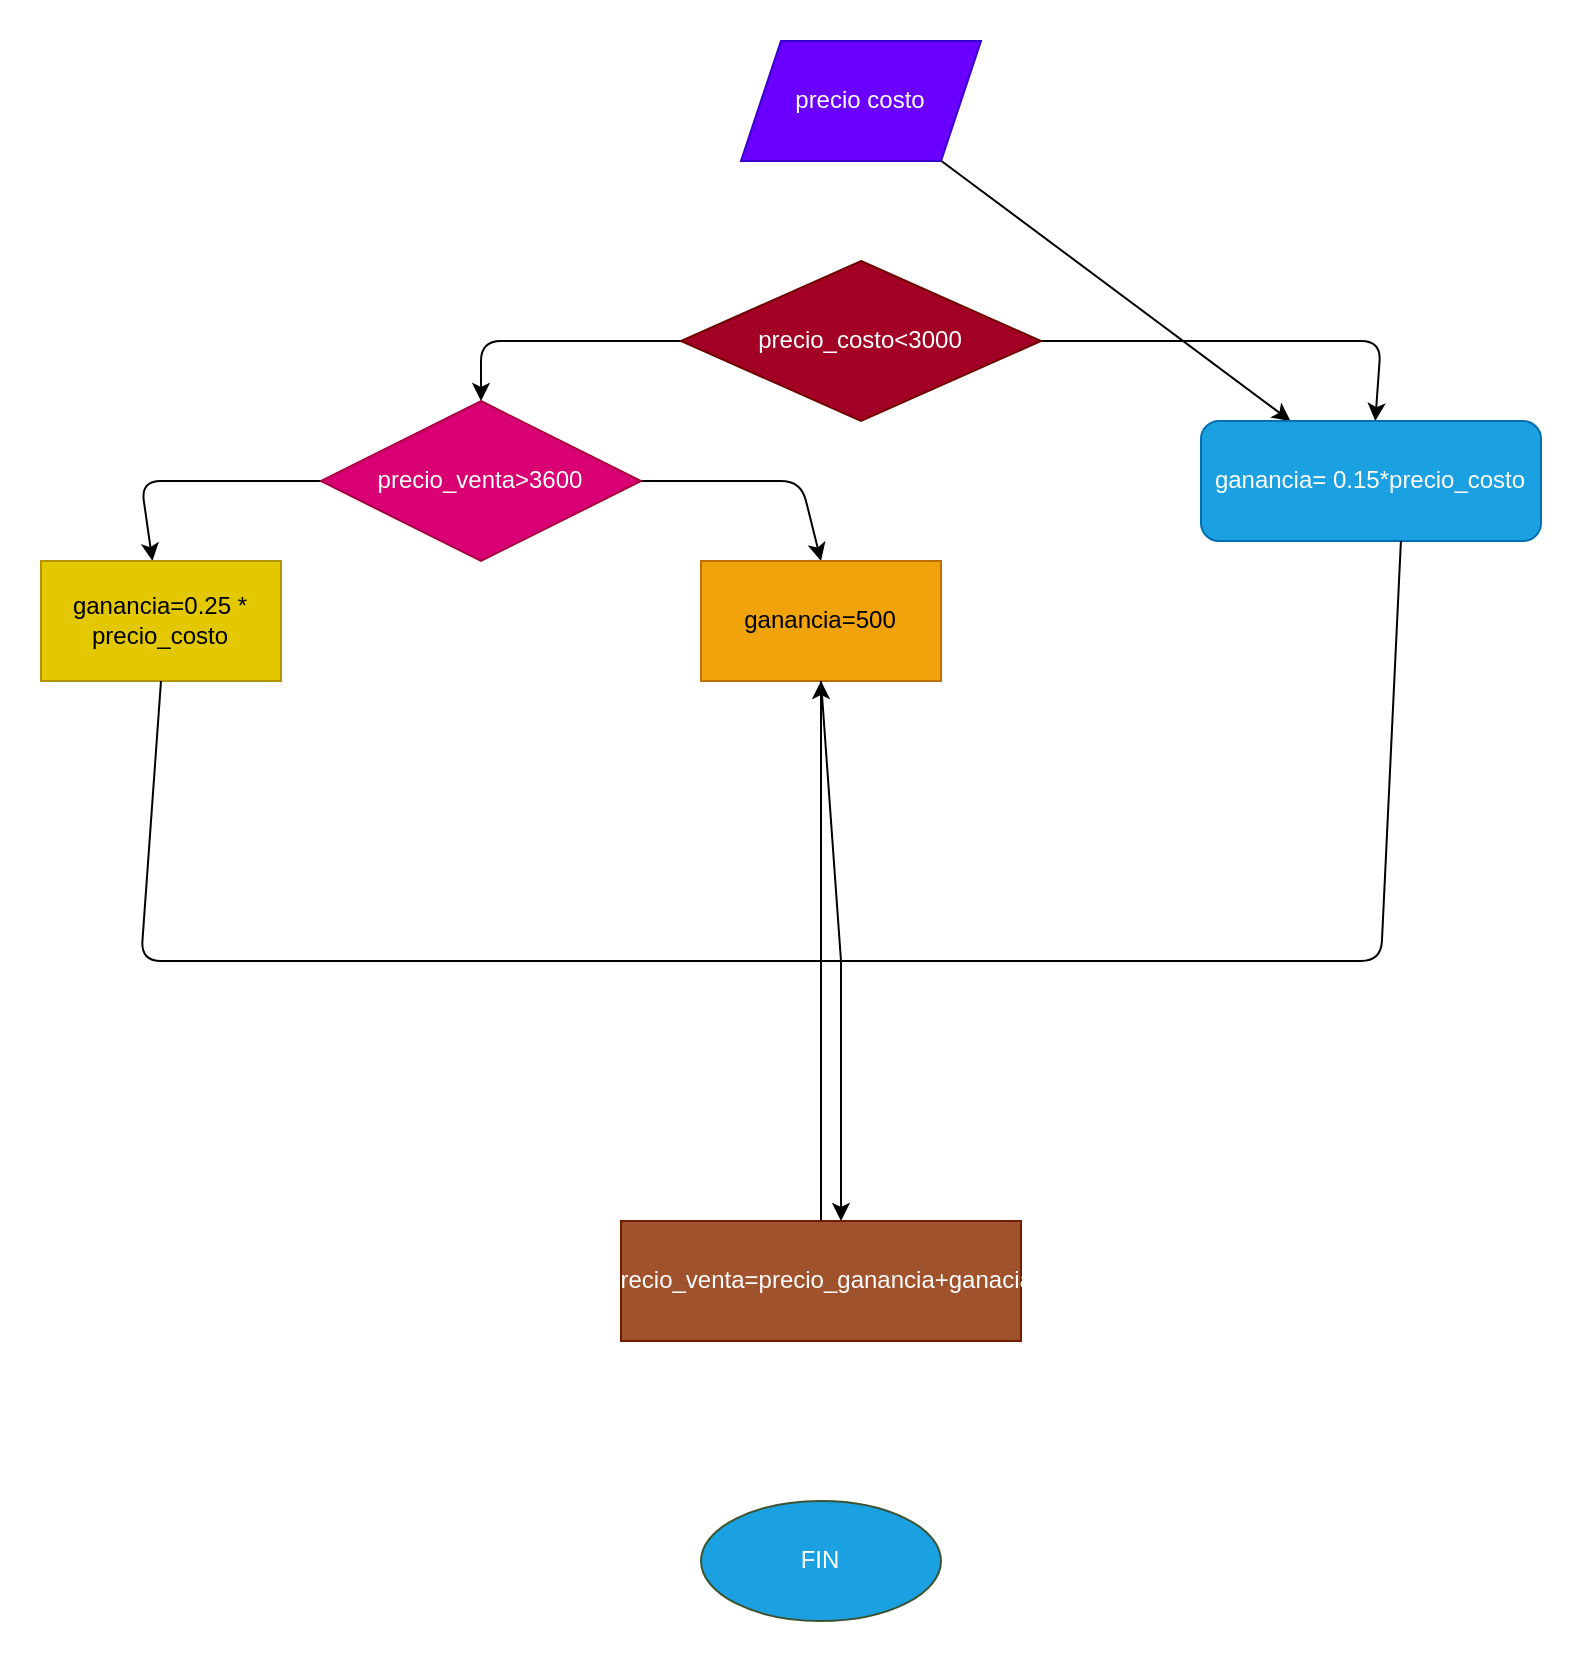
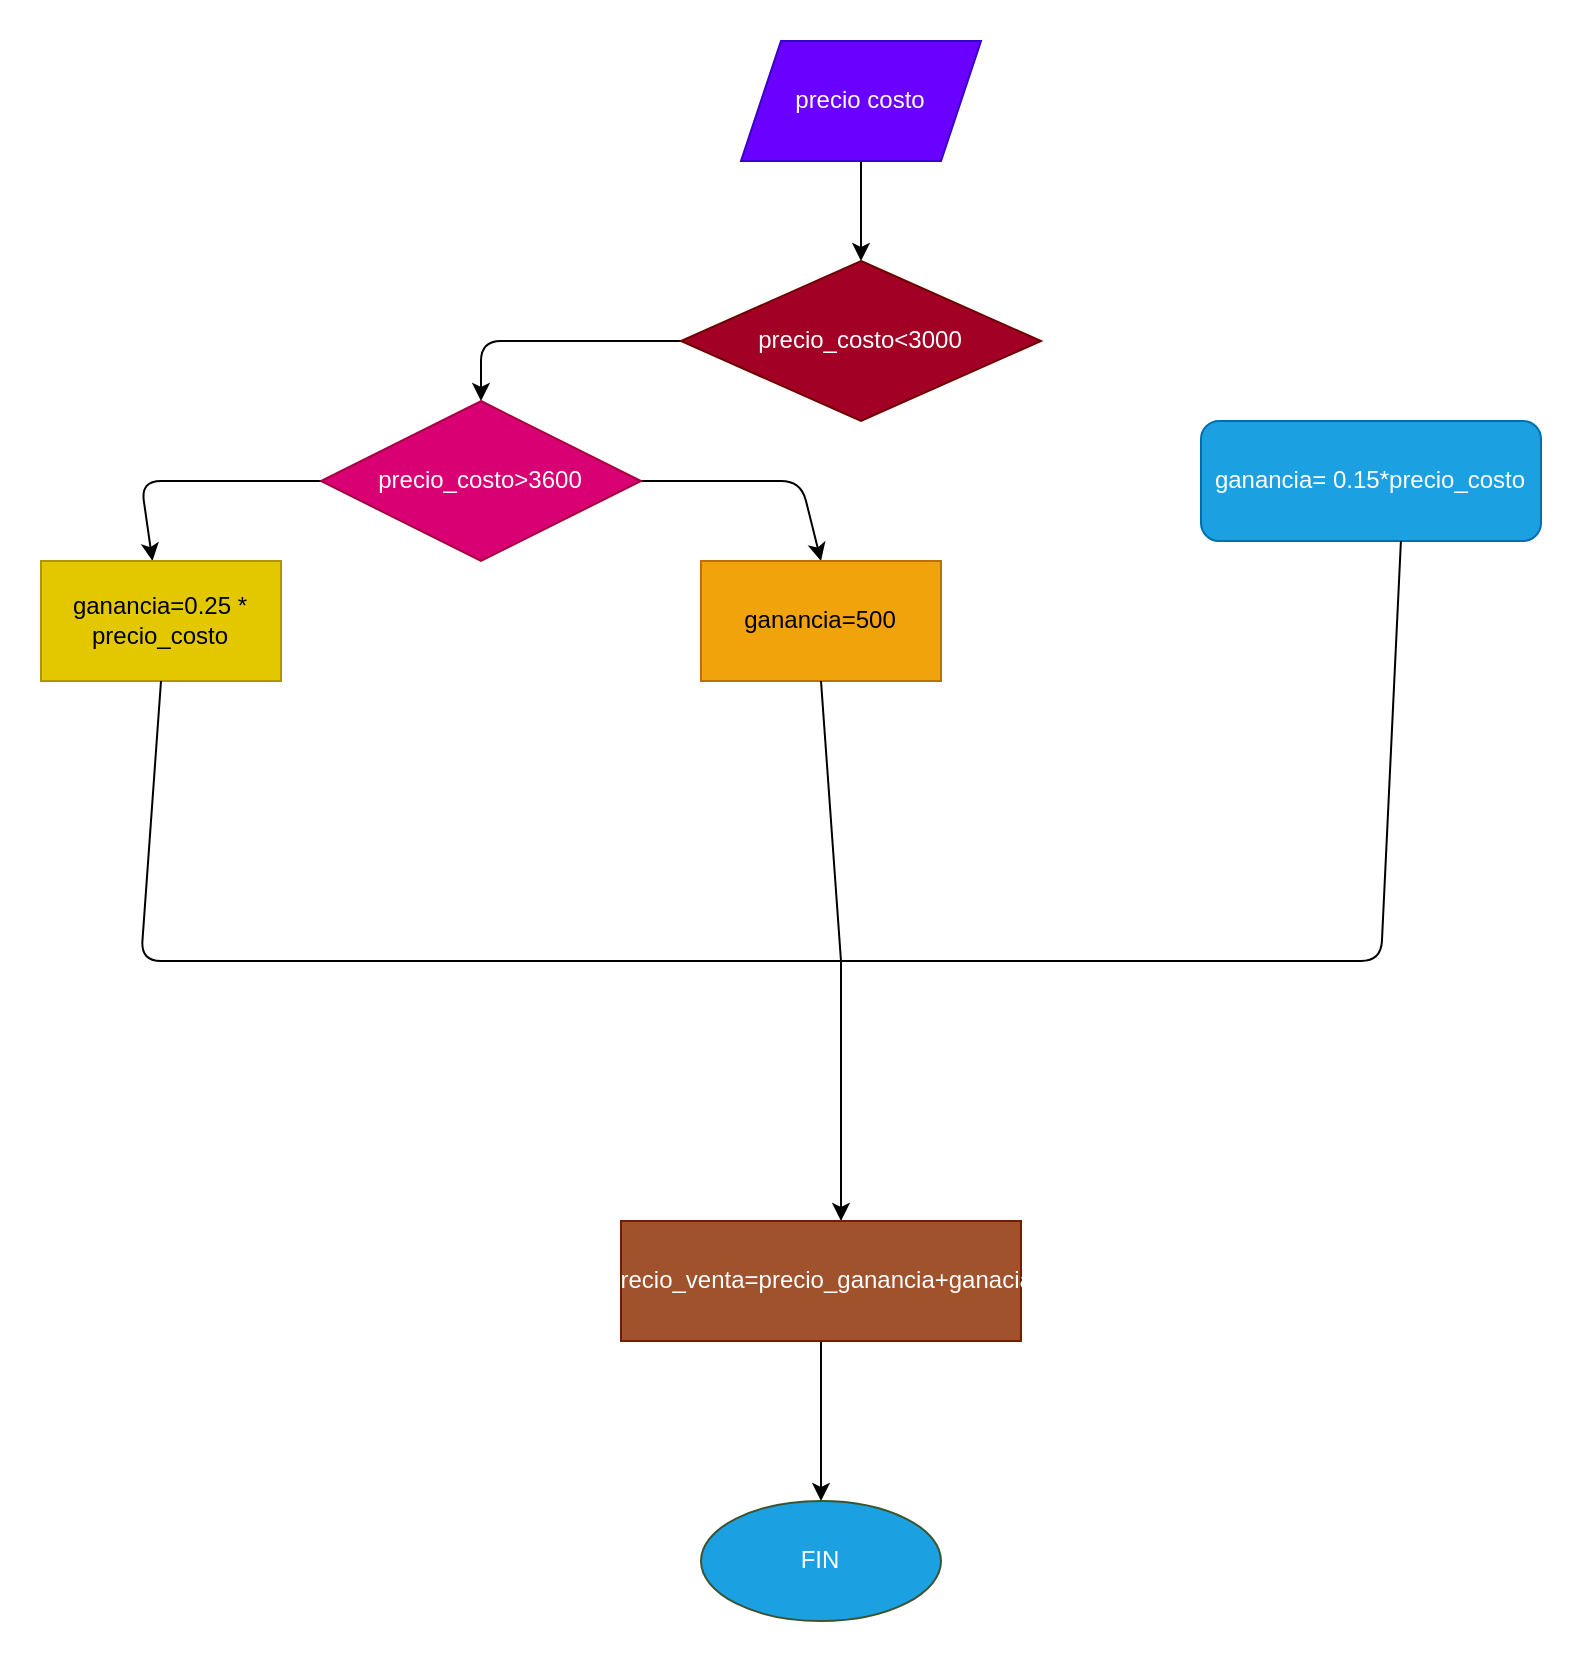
(1060, 249) -> (861, 204)
(1311, 341) -> none
(481, 481) -> (481, 481)
(821, 976) -> (821, 1414)
